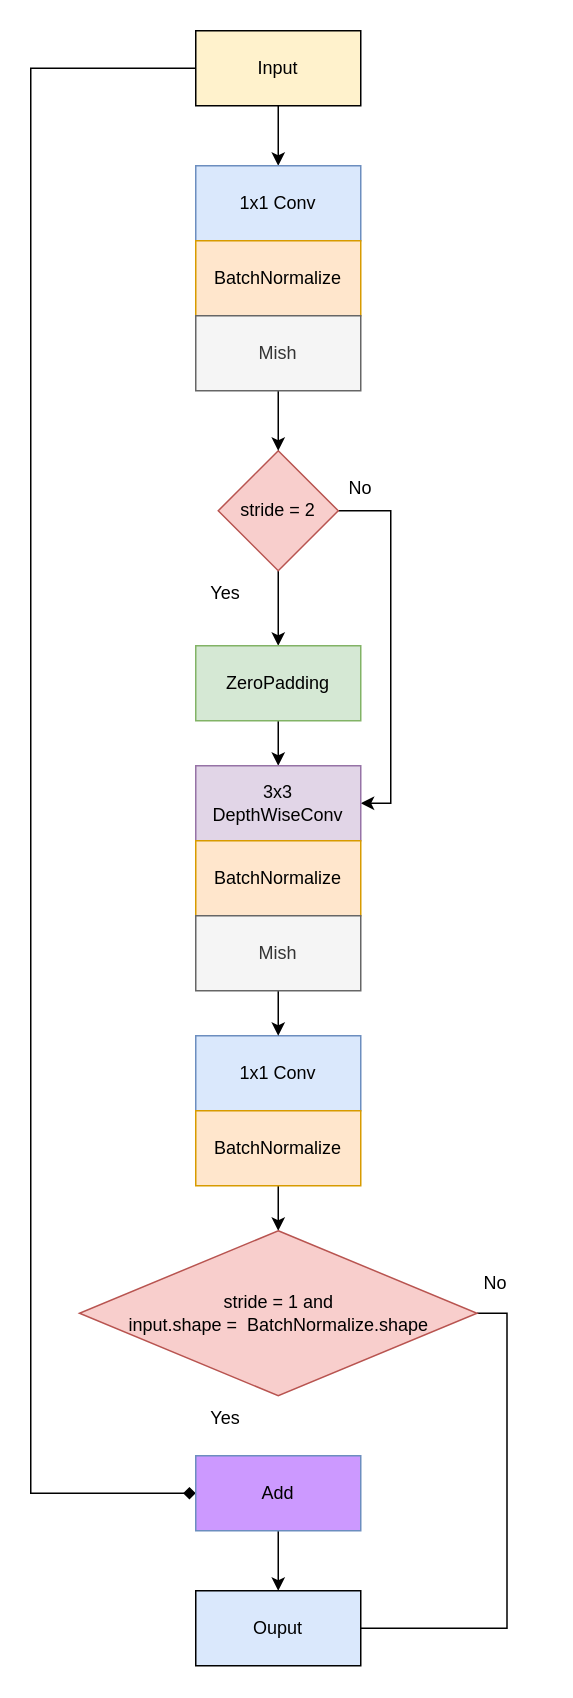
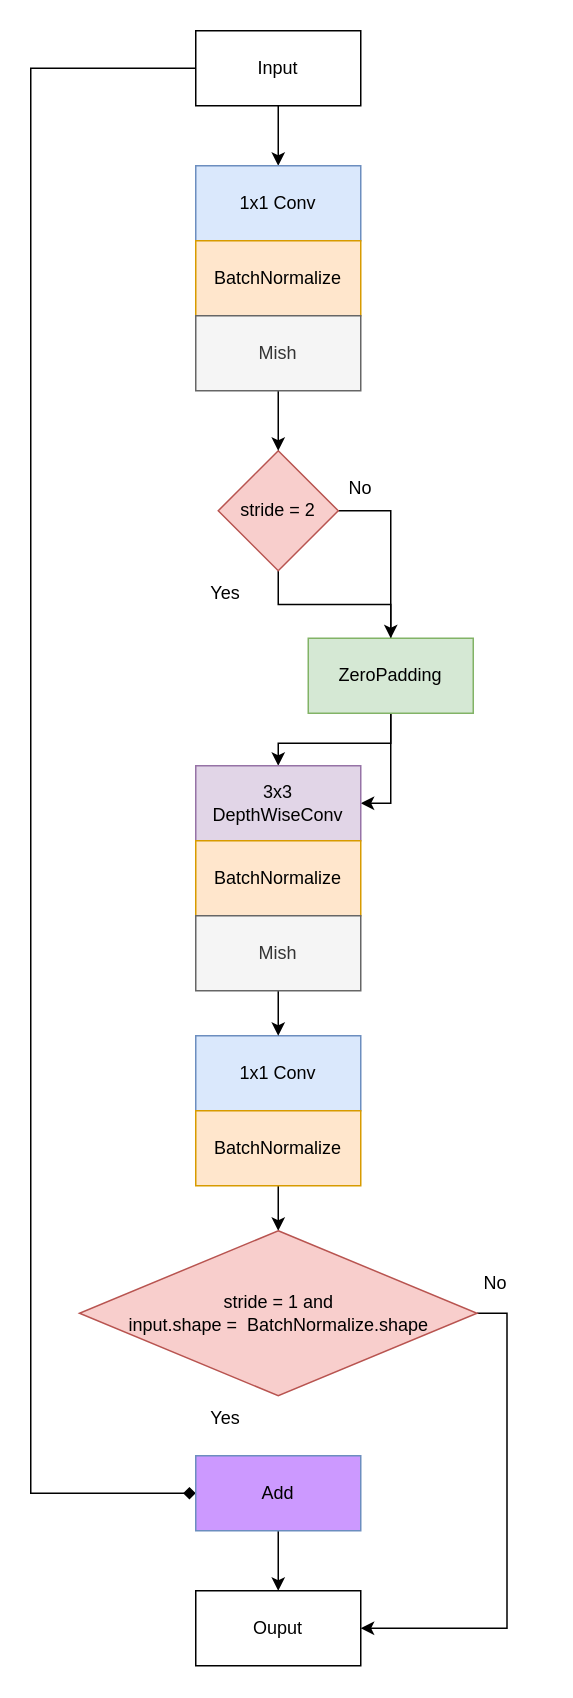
(278, 68) -> (278, 68)
(278, 683) -> (391, 676)
(278, 1628) -> (278, 1628)
(367, 1628) -> (372, 1628)
